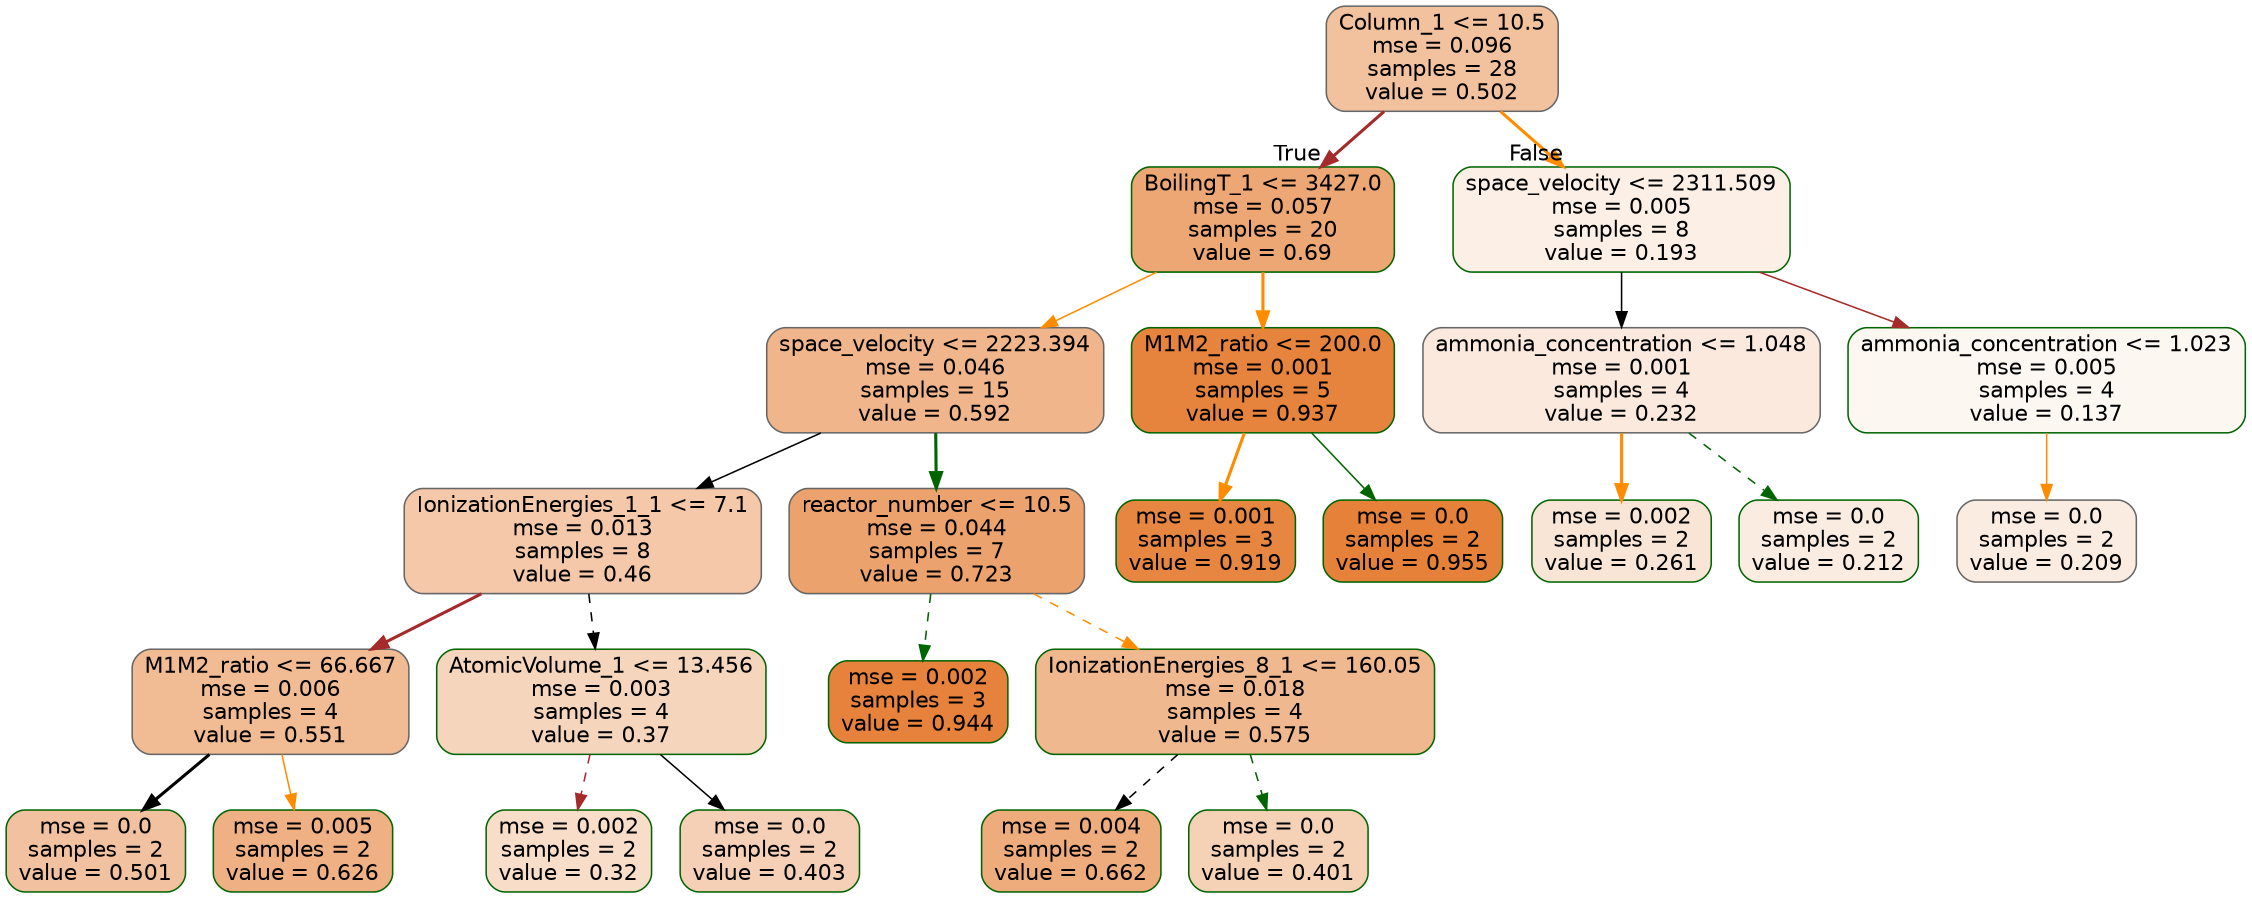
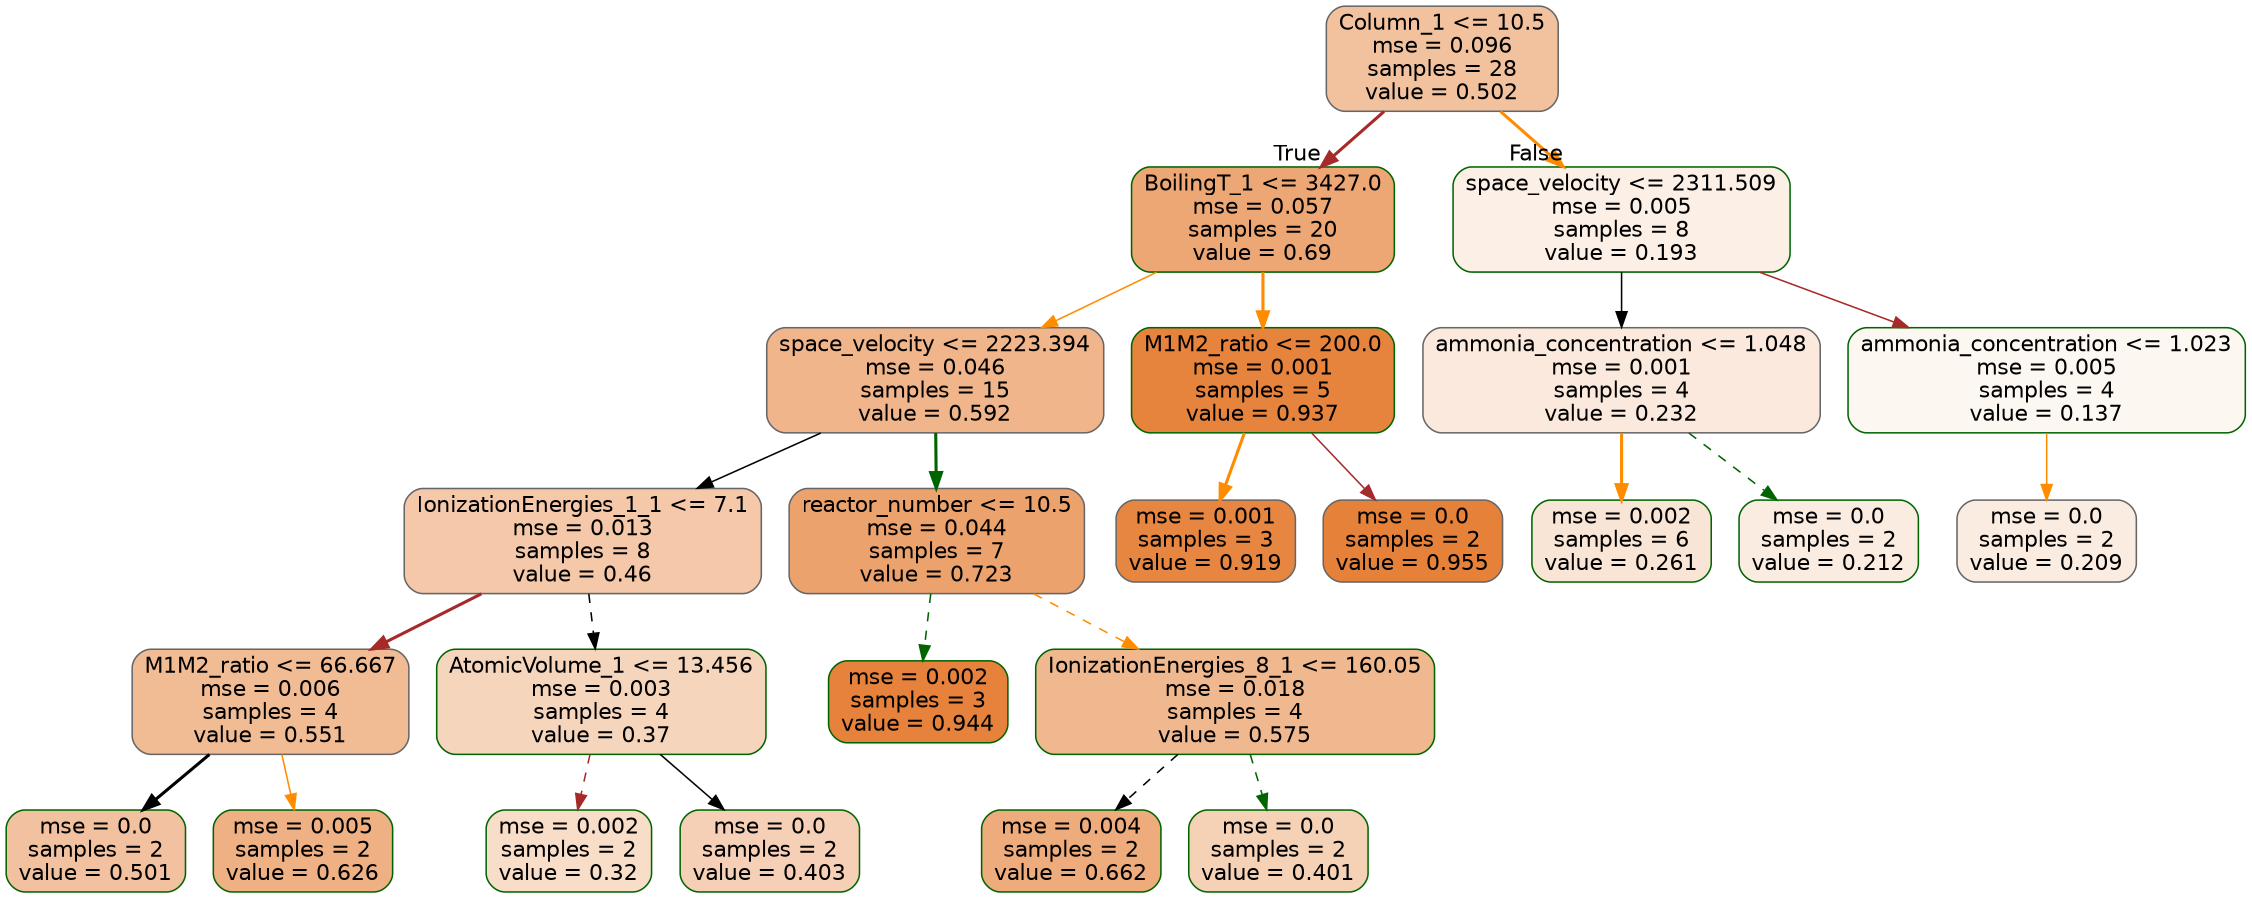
(1338, 461) -> (1338, 461)
(1206, 541) -> (1206, 541)
(1413, 541) -> (1413, 541)
(1622, 541) -> (1622, 541)
